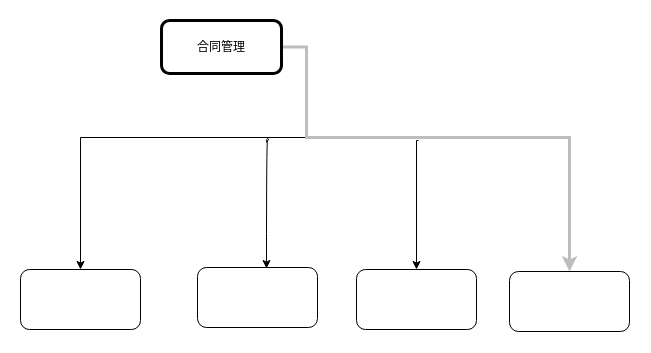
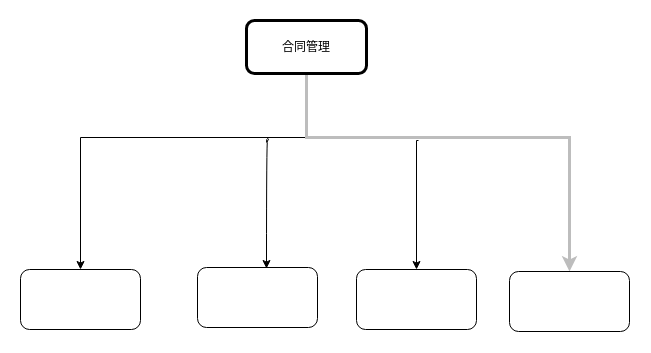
(222, 47) -> (307, 47)
